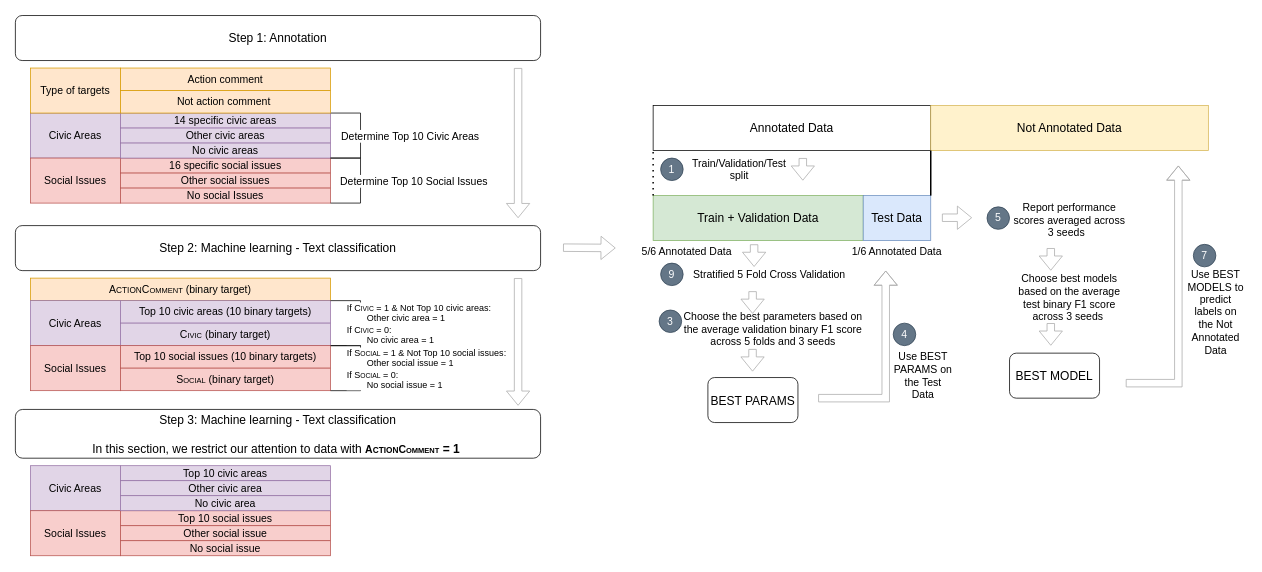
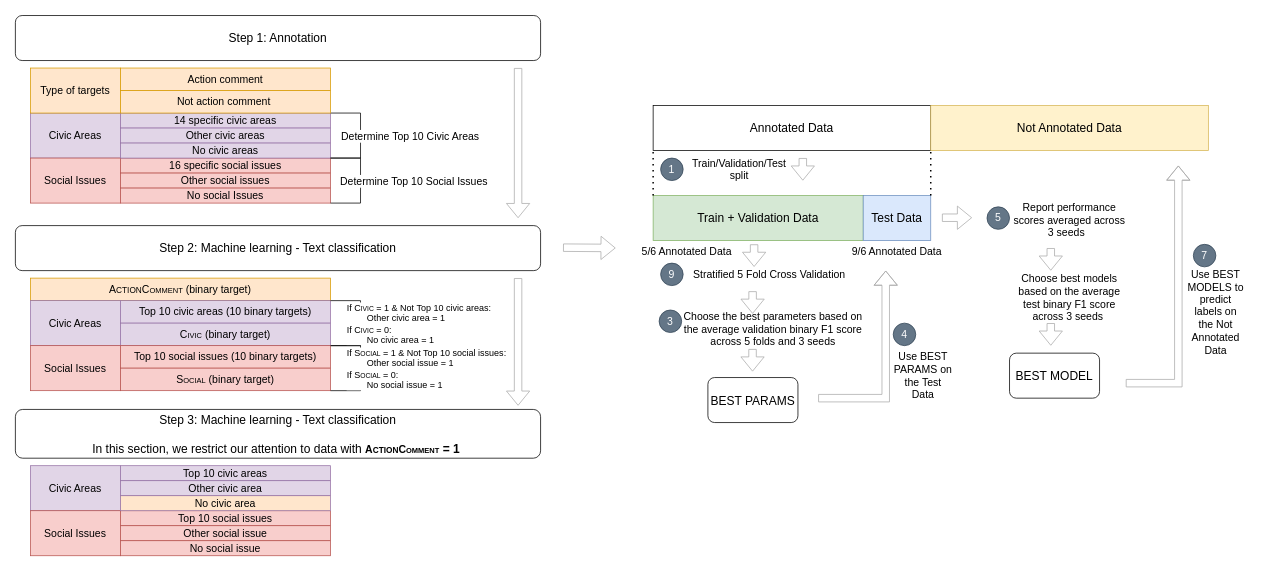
(930, 173) -> (930, 173)
(897, 252) -> (897, 252)
(225, 503) -> (225, 503)
